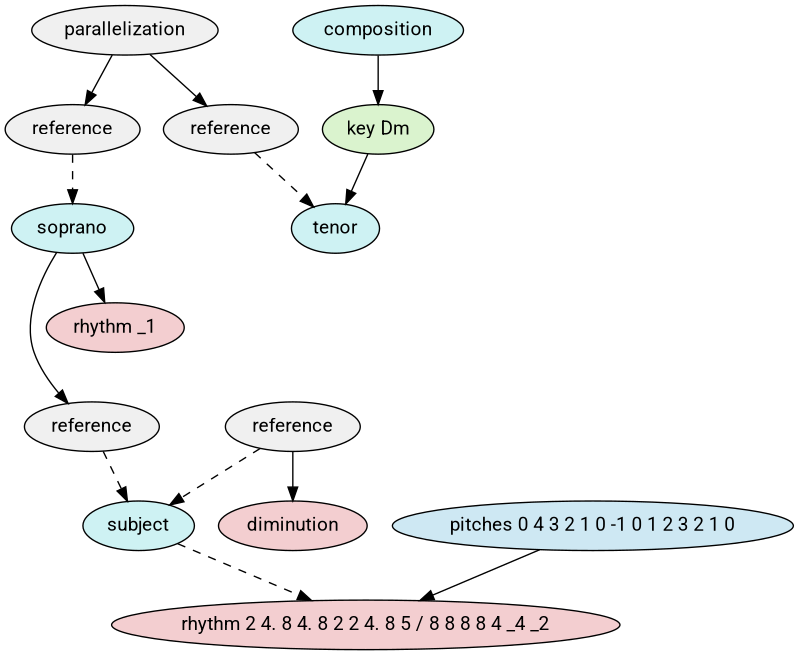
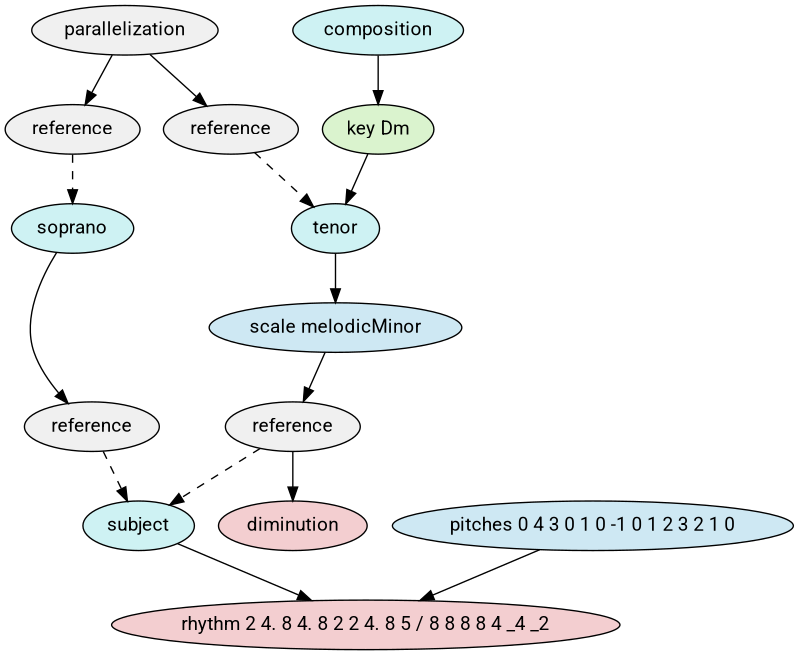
(115, 328) -> none
none -> (335, 328)
(593, 526) -> (593, 526)
(238, 569) -> (238, 569)
